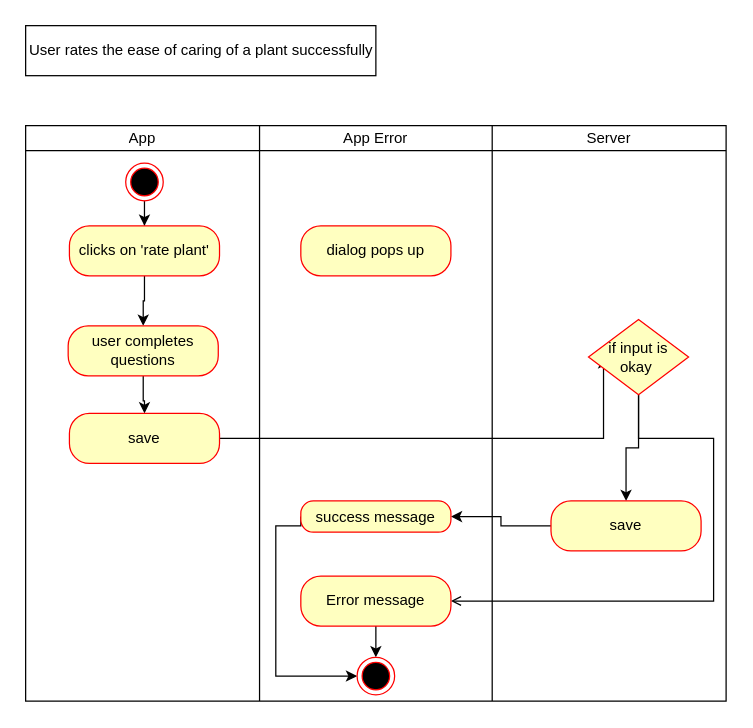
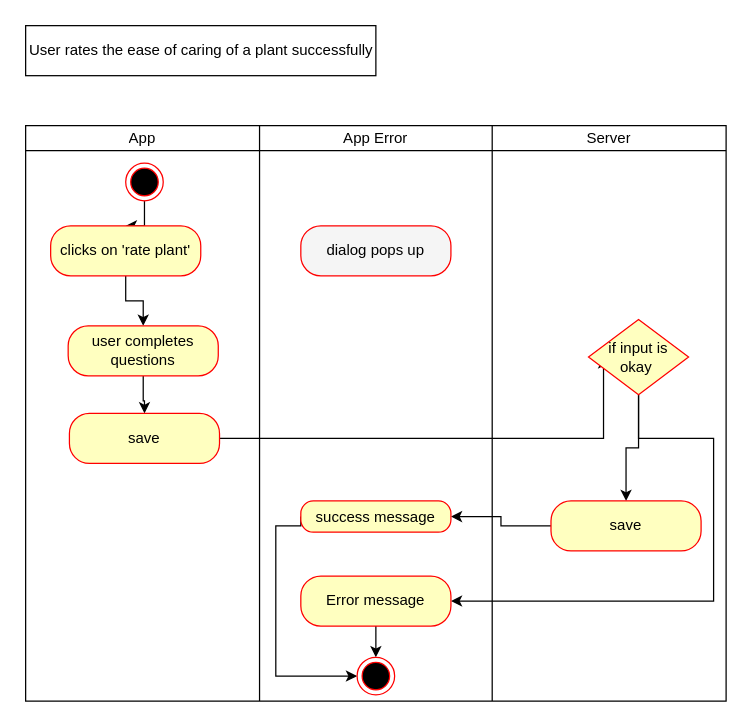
(144, 251) -> (126, 251)
(376, 251) -> (376, 251)
(459, 601) -> (461, 601)
